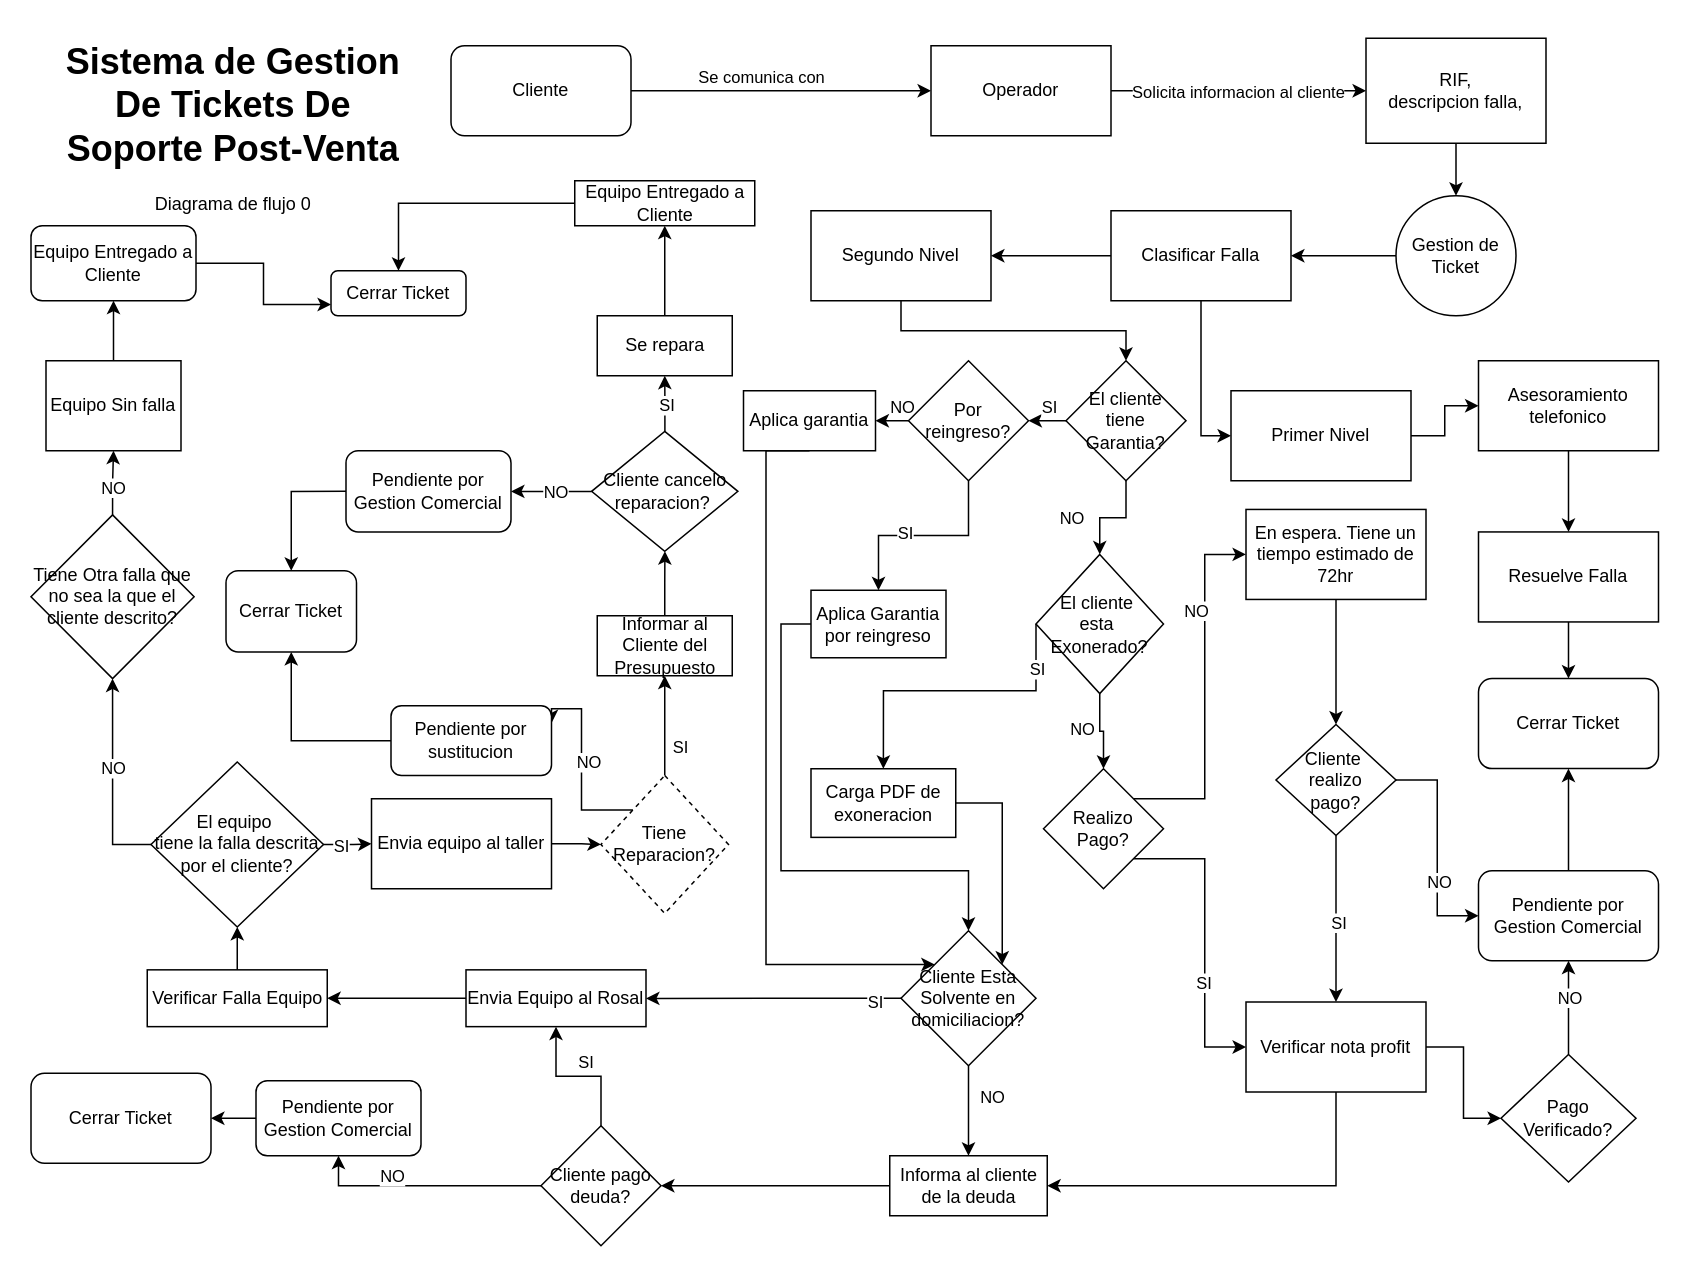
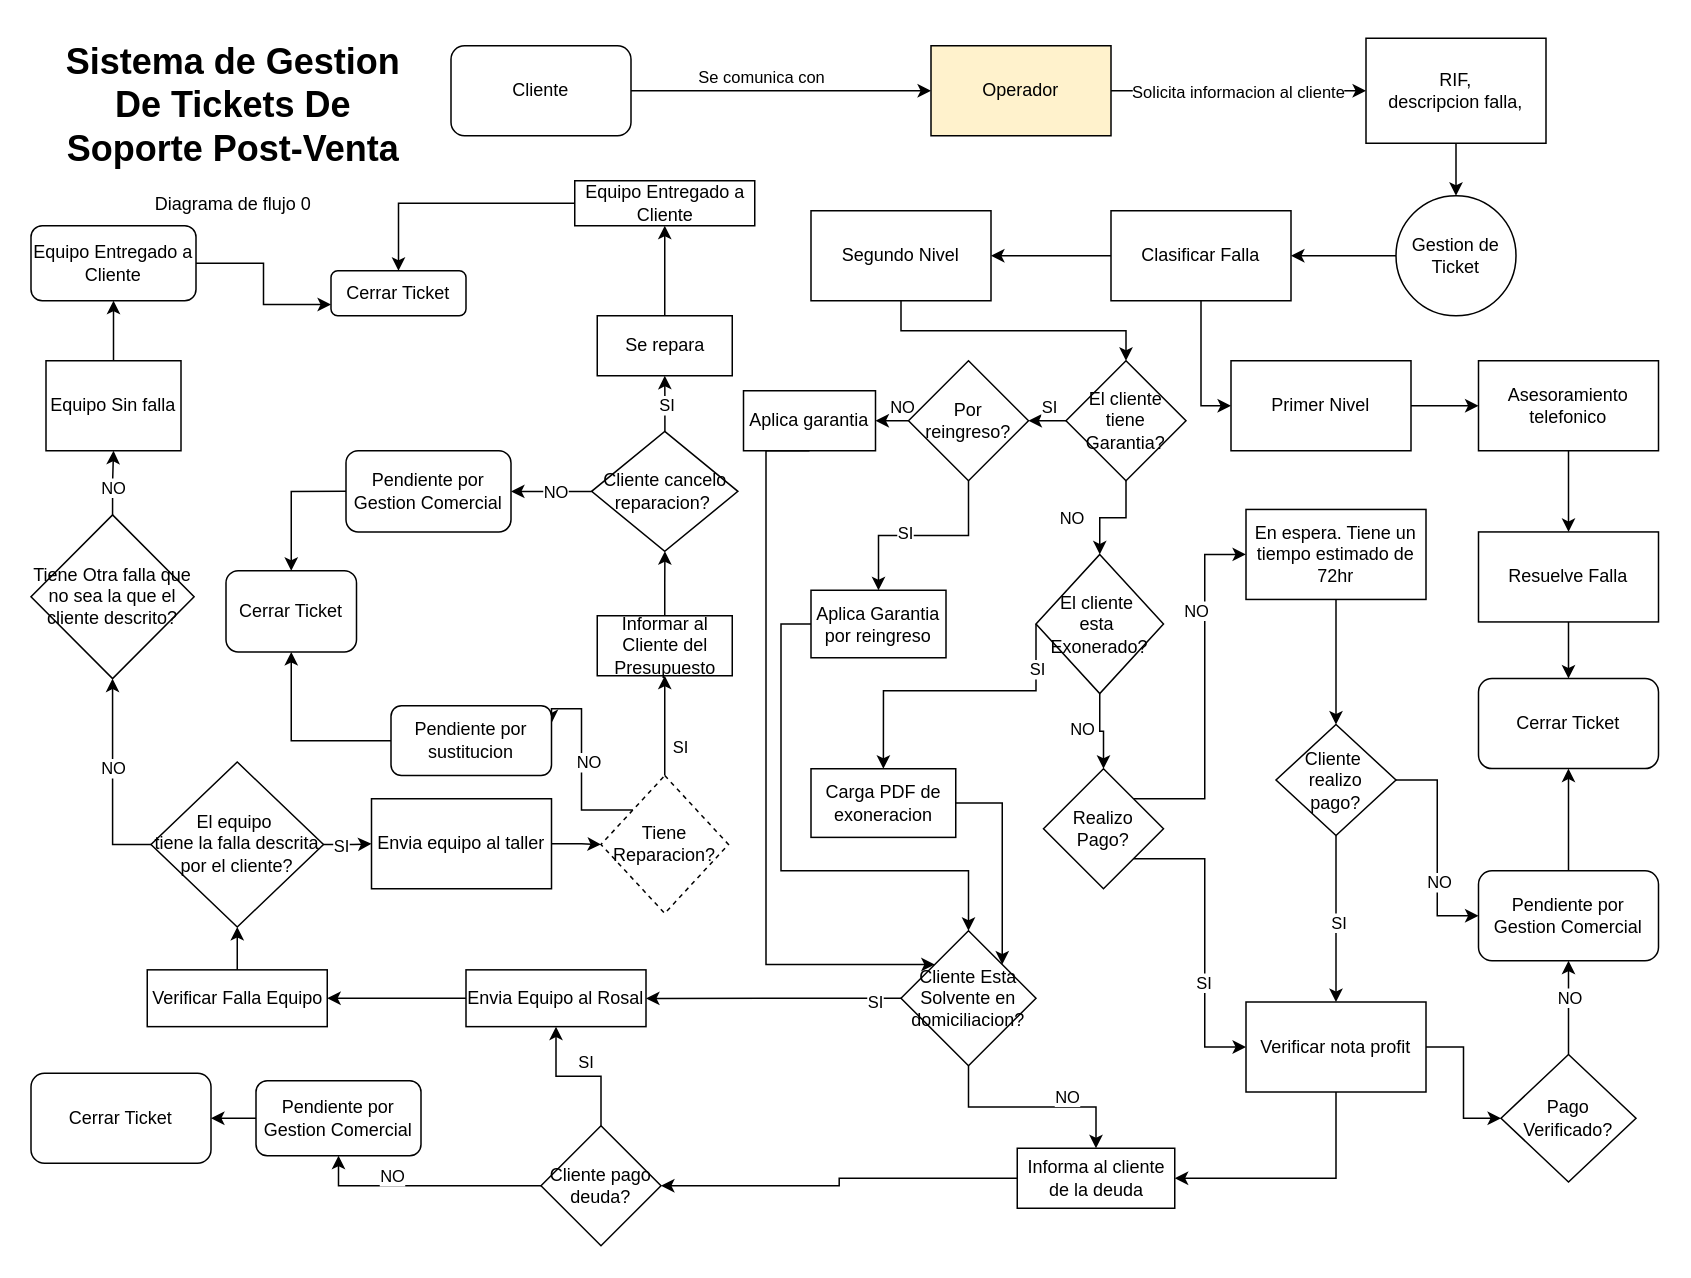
(1021, 91) -> (1021, 91)
(1321, 436) -> (1321, 406)
(968, 1186) -> (1096, 1178)
